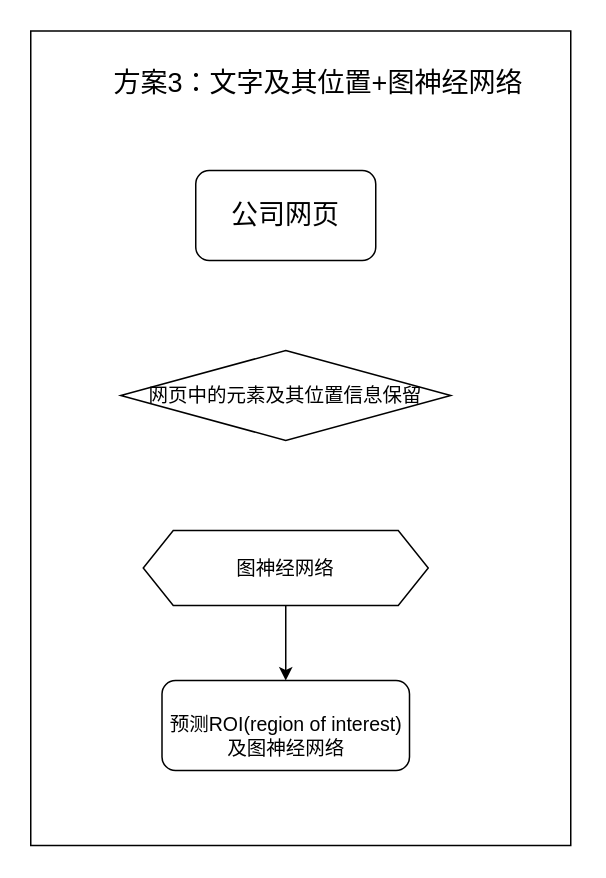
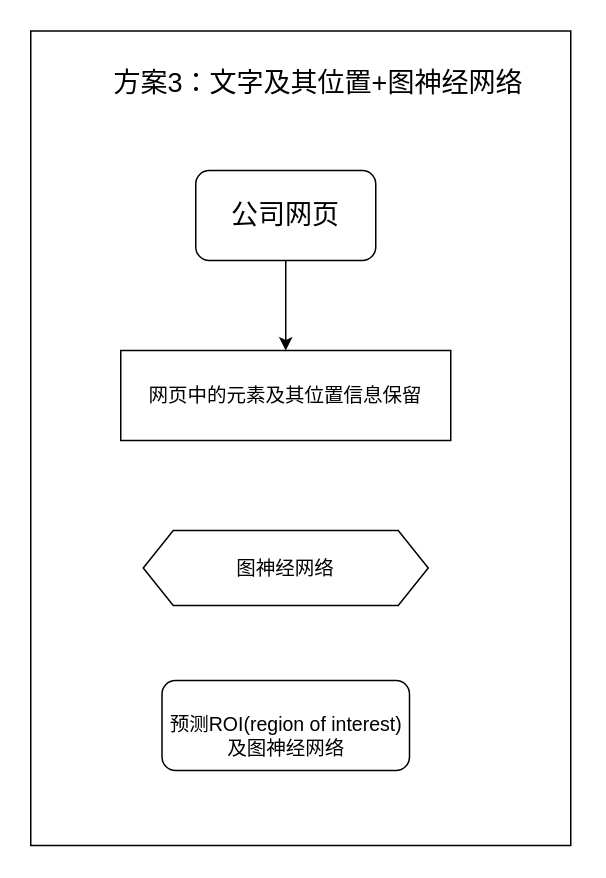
none -> (286, 300)
(286, 395) -> (286, 395)
(286, 637) -> none
